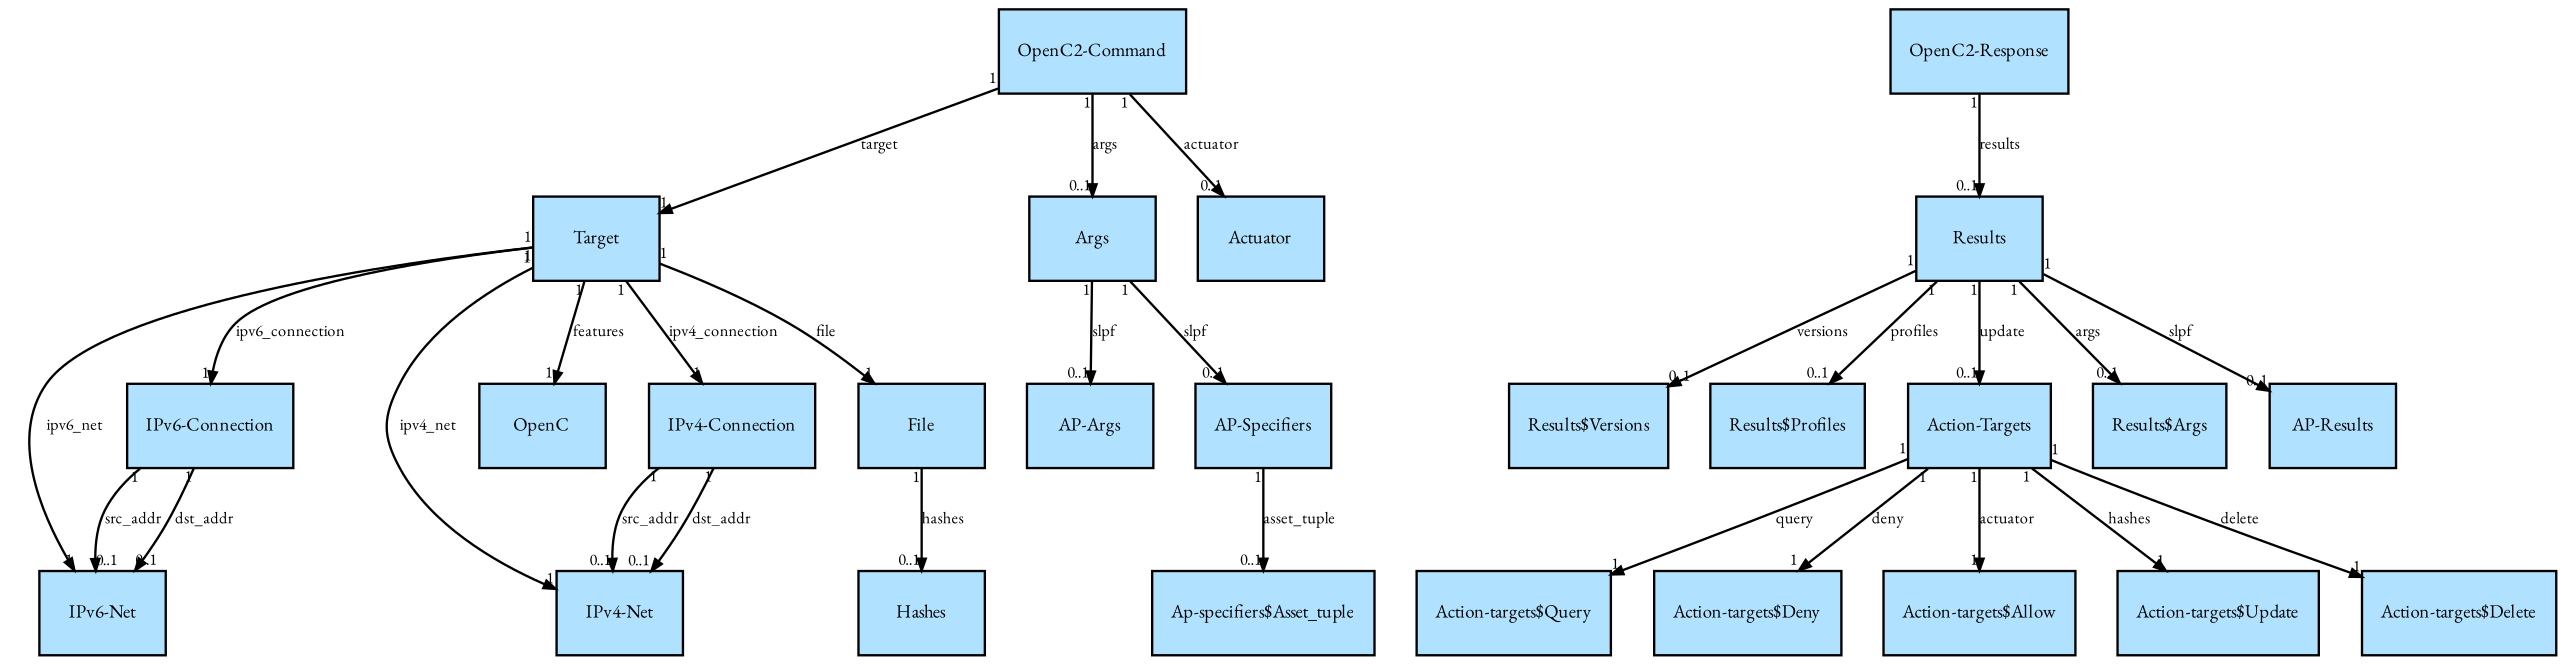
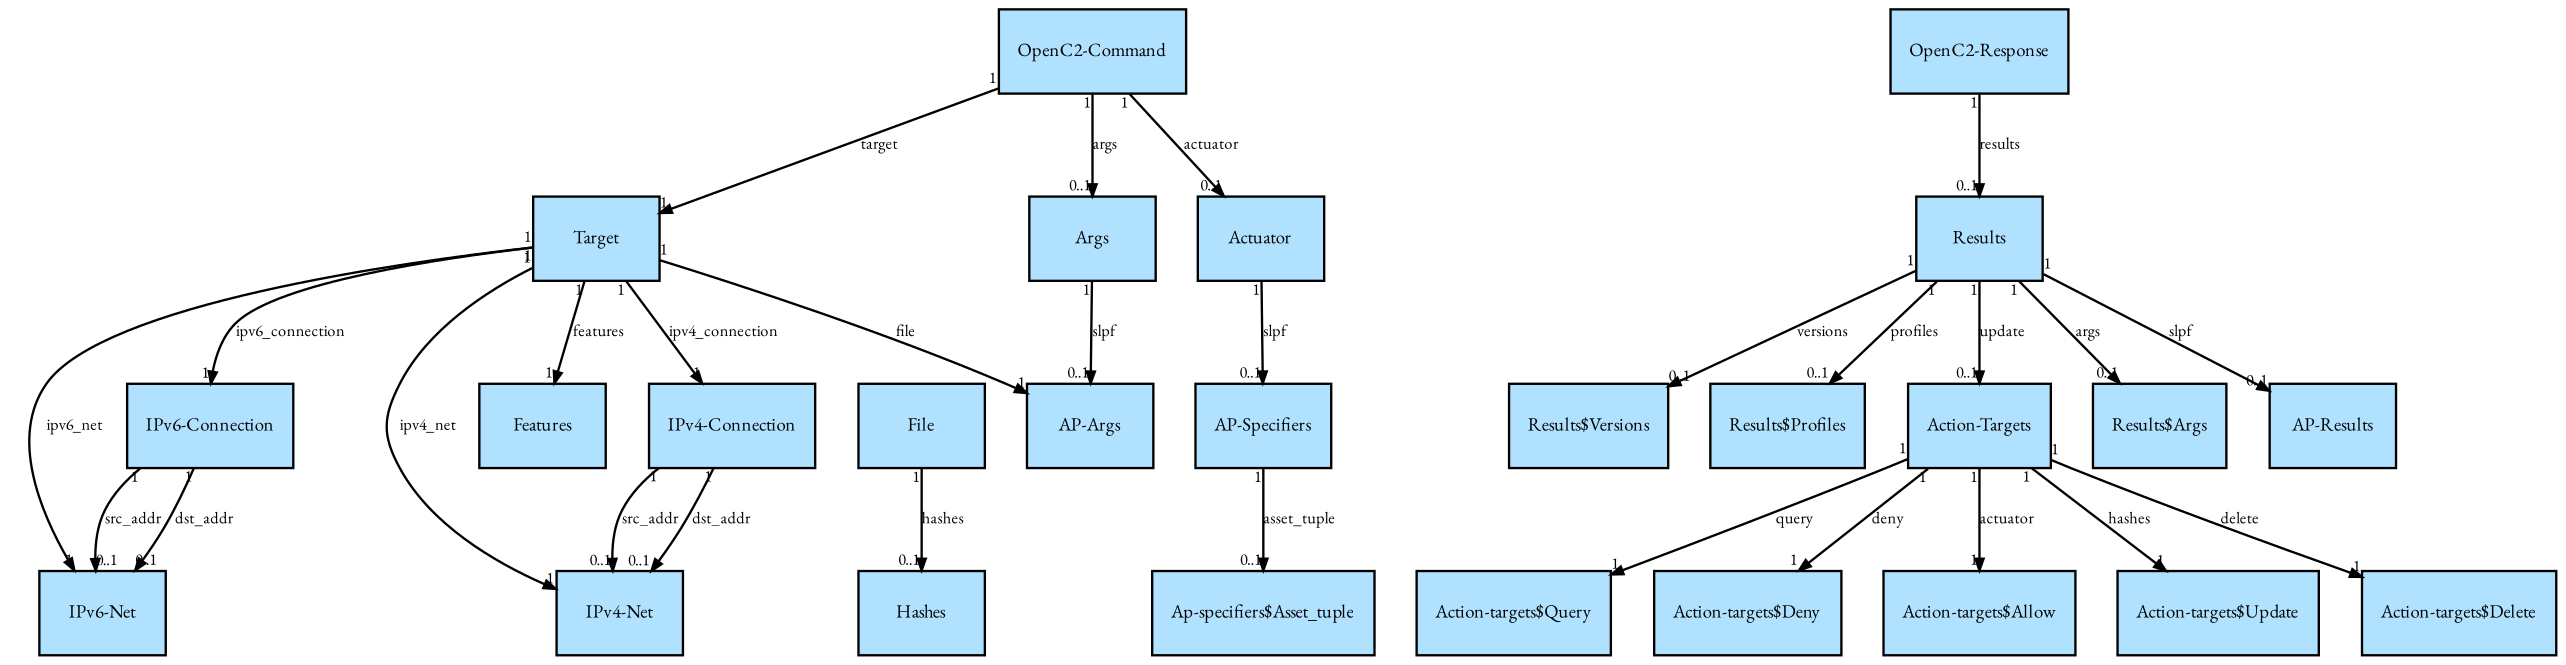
(767, 311) -> (839, 320)
(1174, 328) -> (1262, 326)
(543, 426) -> (543, 426)
